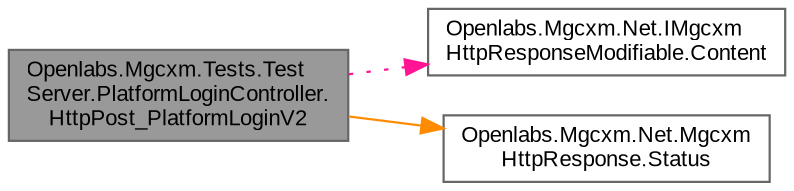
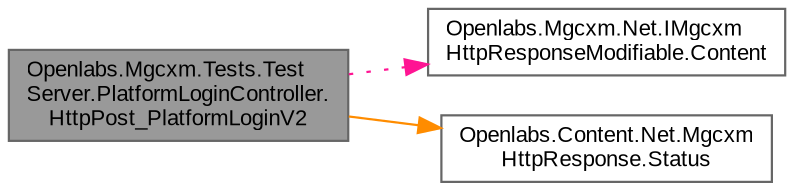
(607, 149) -> (607, 149)
